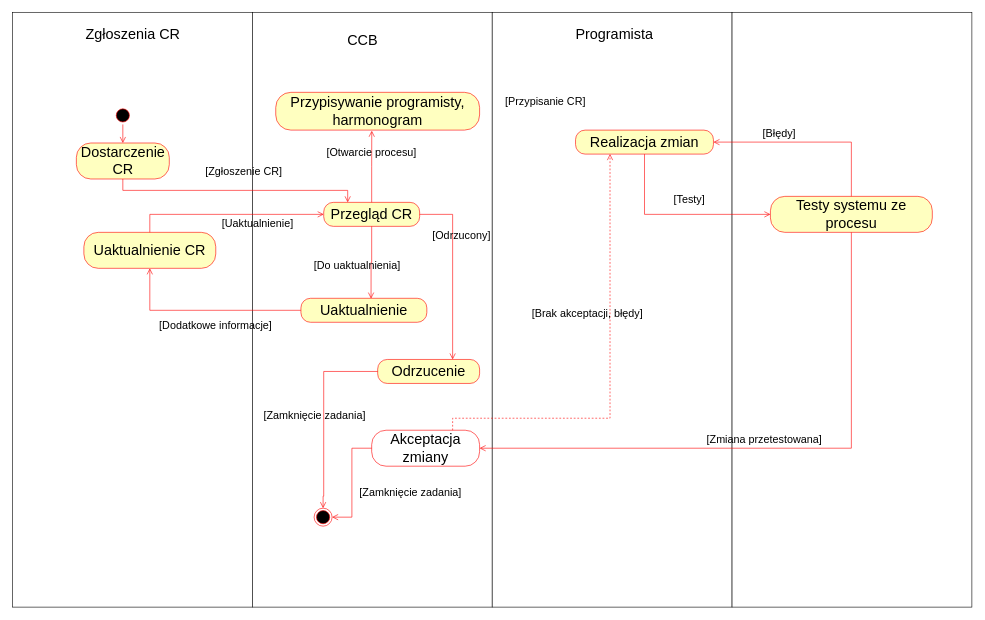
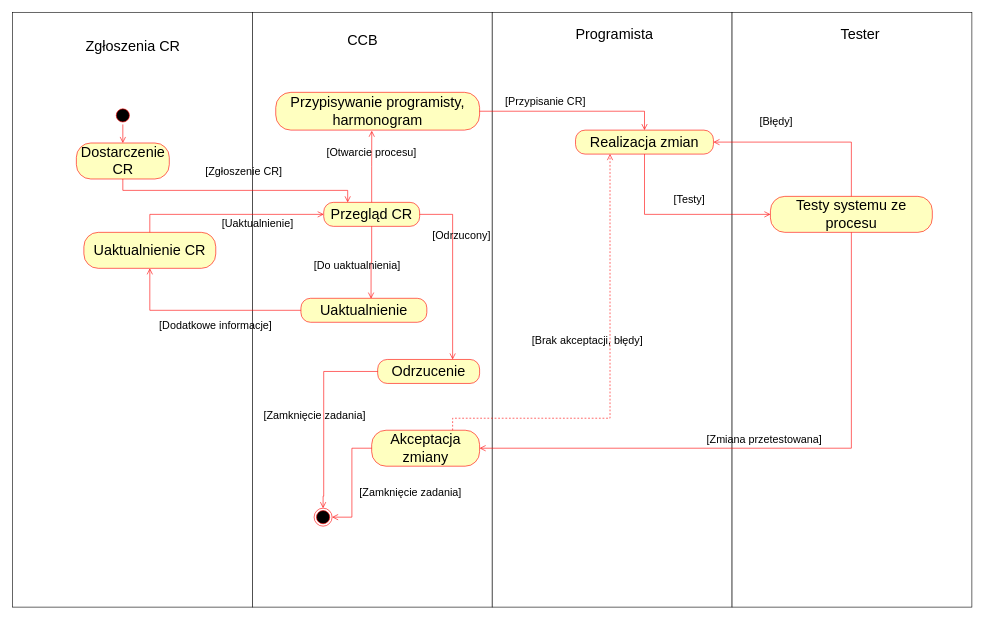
(133, 35) -> (133, 47)
none -> (861, 35)
none -> (571, 111)
(780, 134) -> (777, 122)
(588, 314) -> (588, 341)
(426, 449) -> (426, 449)
